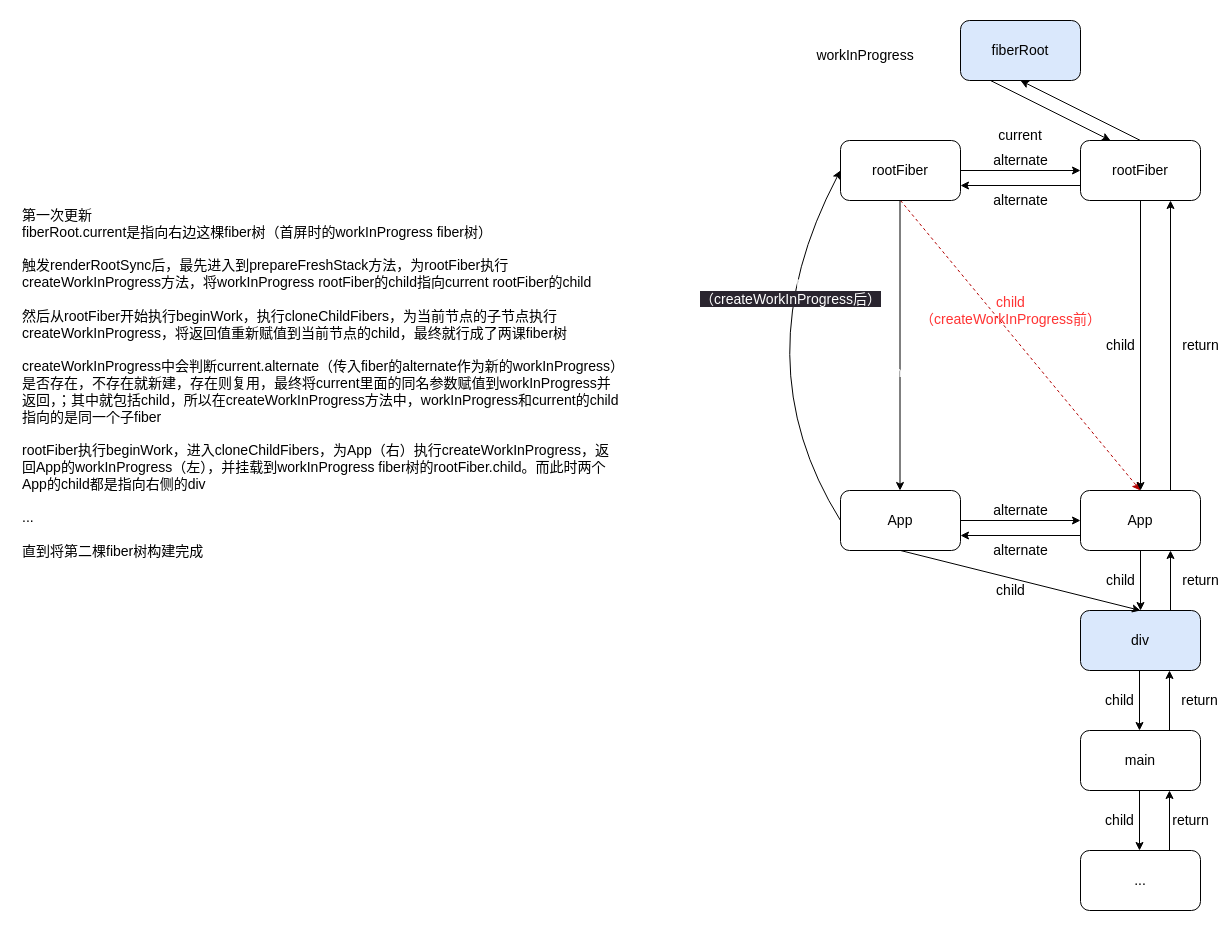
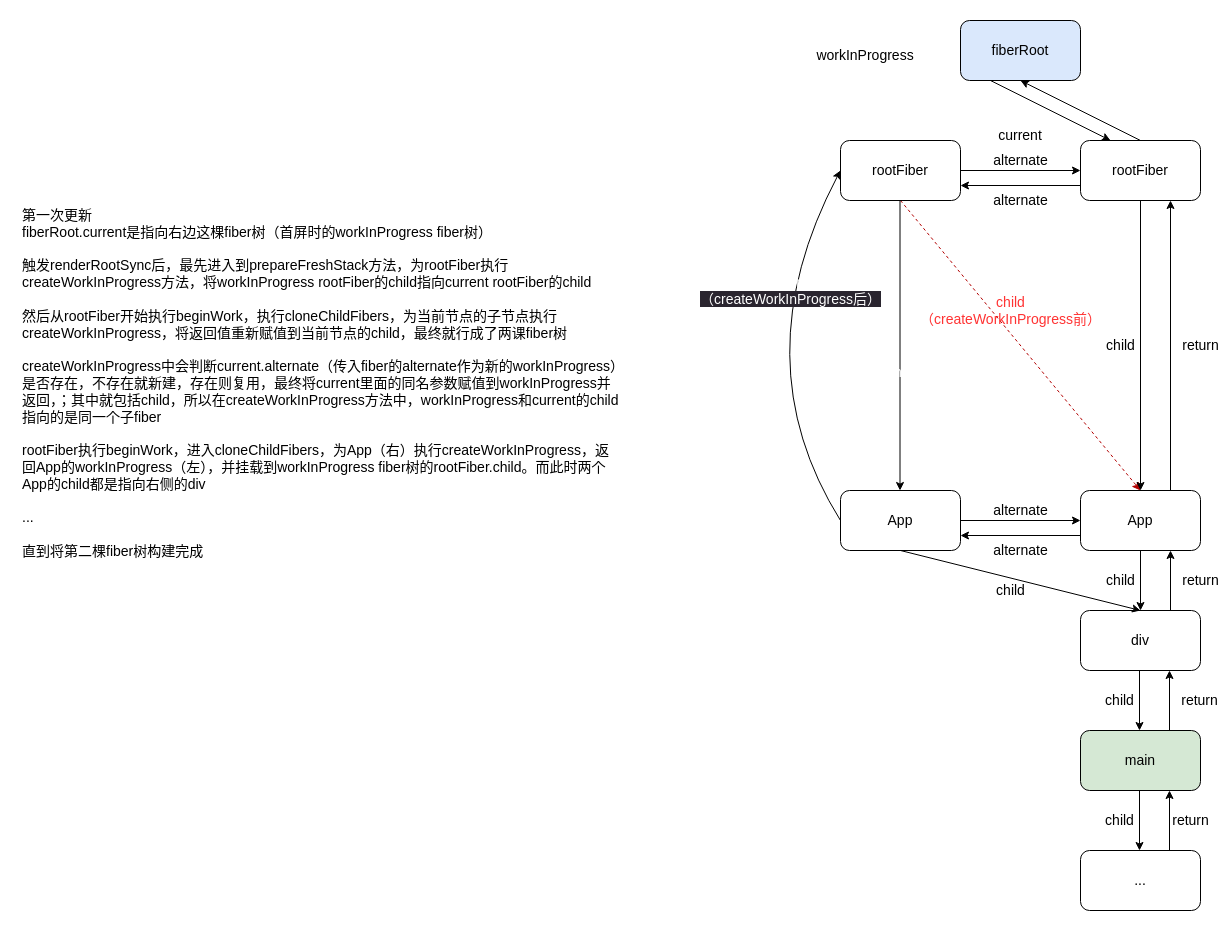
(1141, 641) -> (1141, 641)
(1141, 761) -> (1141, 761)
